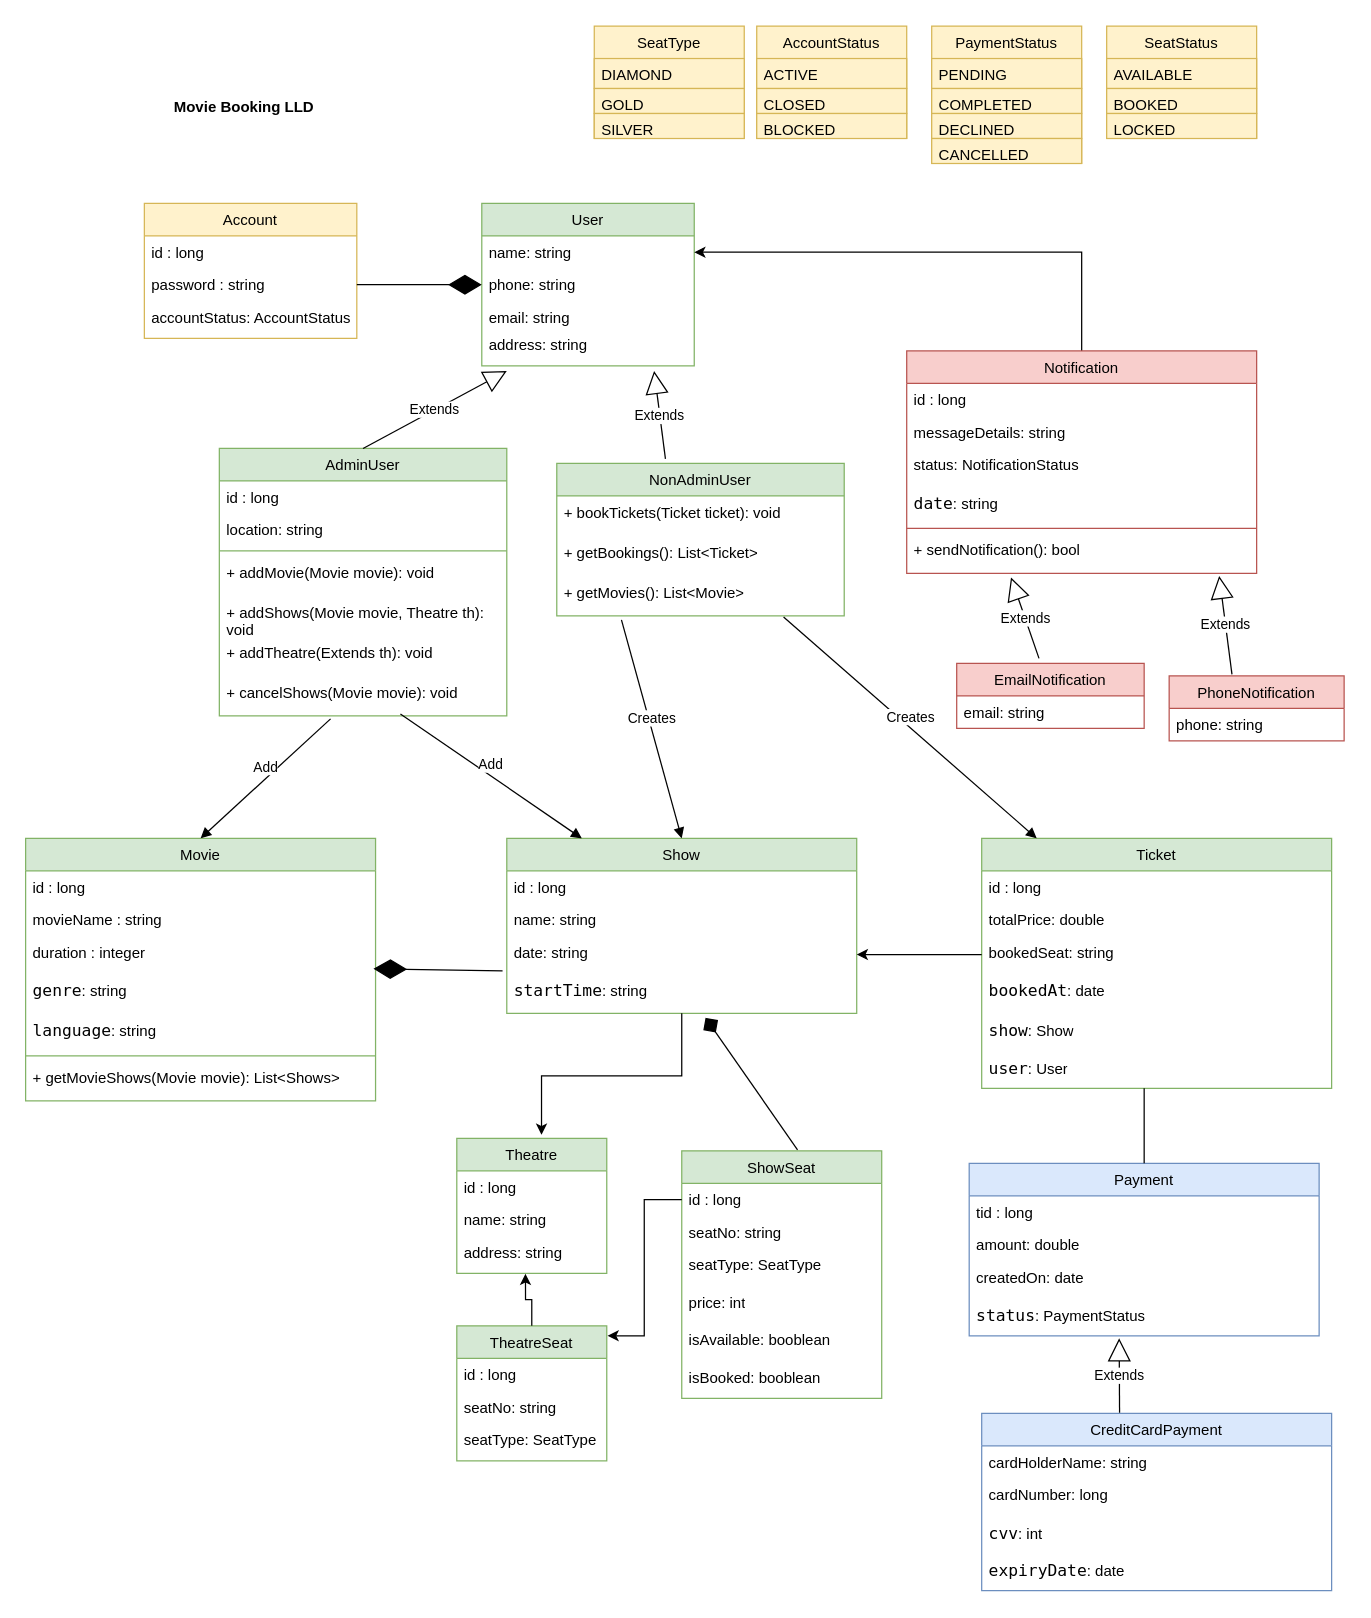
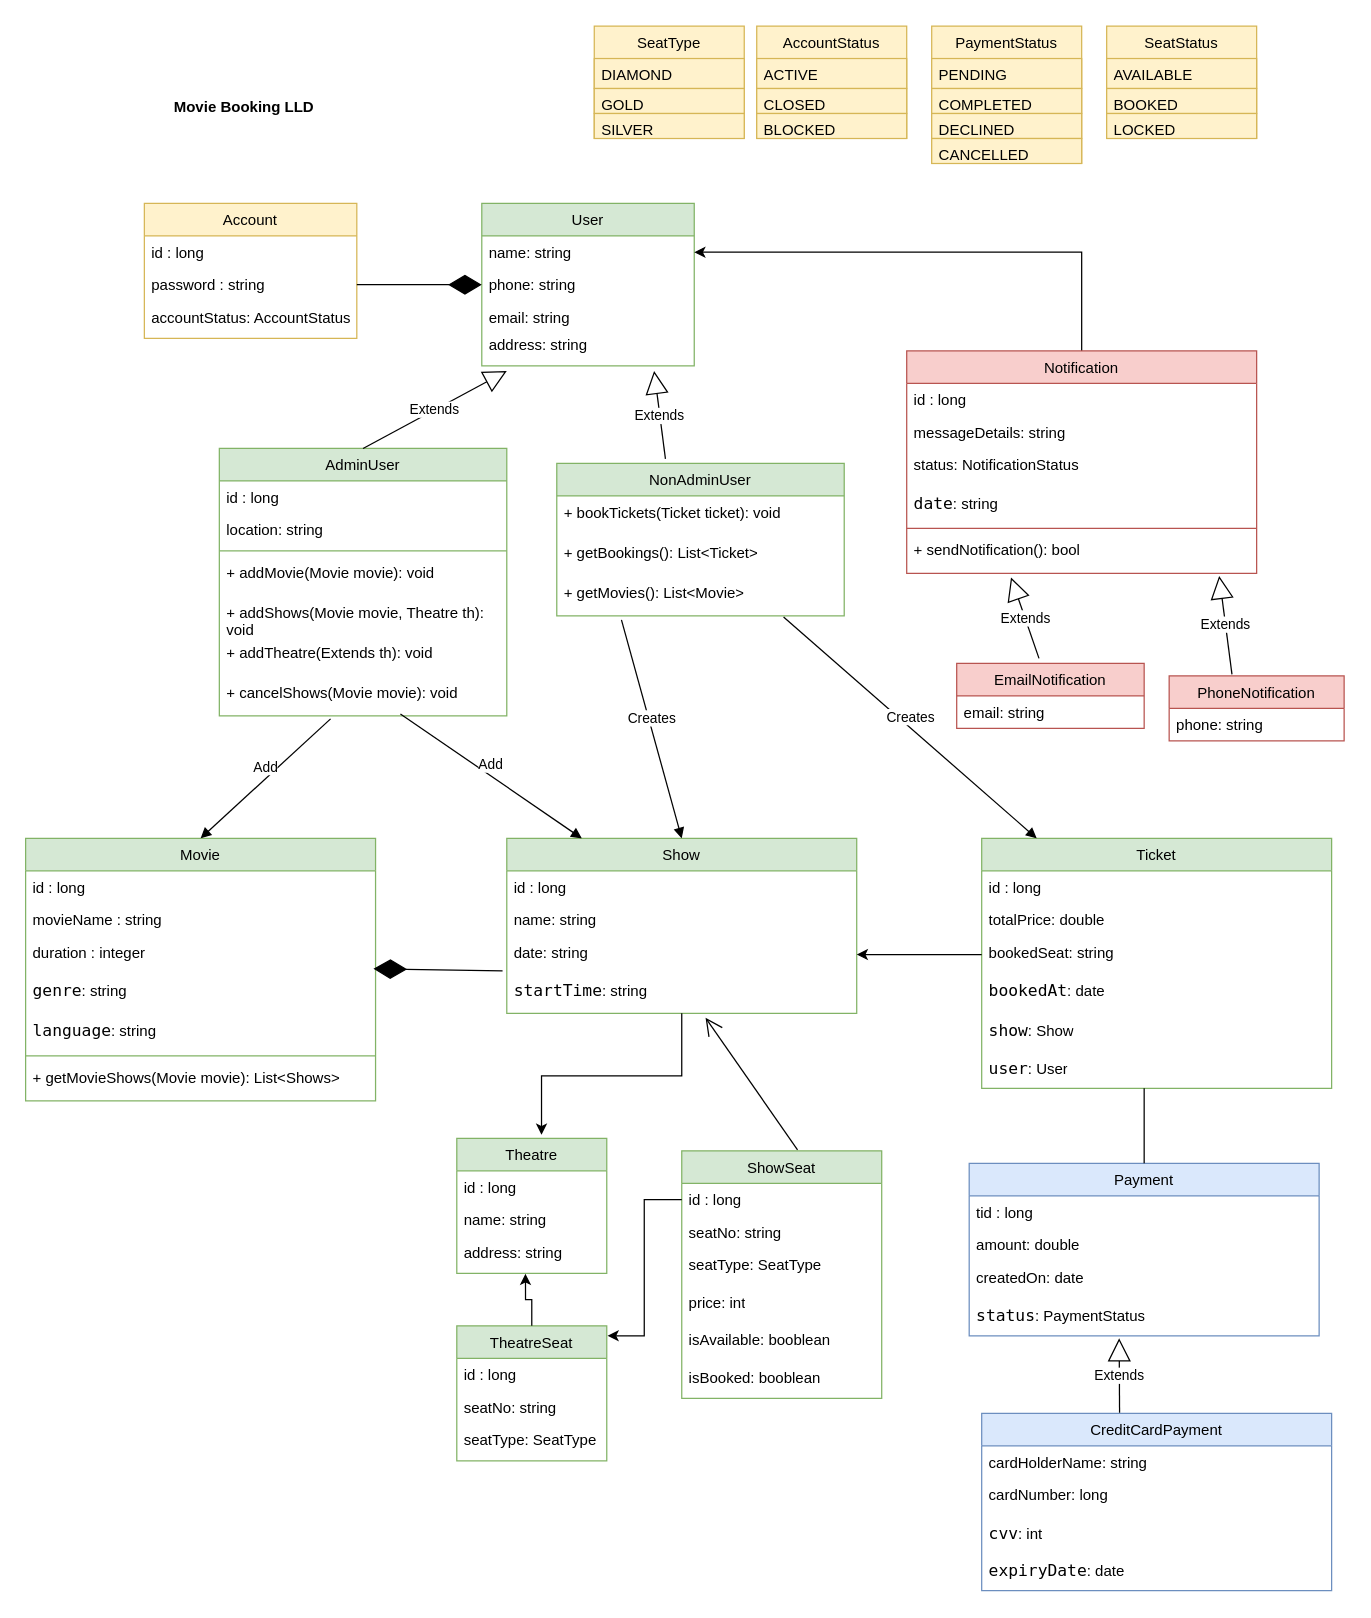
(716, 1032) -> (712, 1026)
